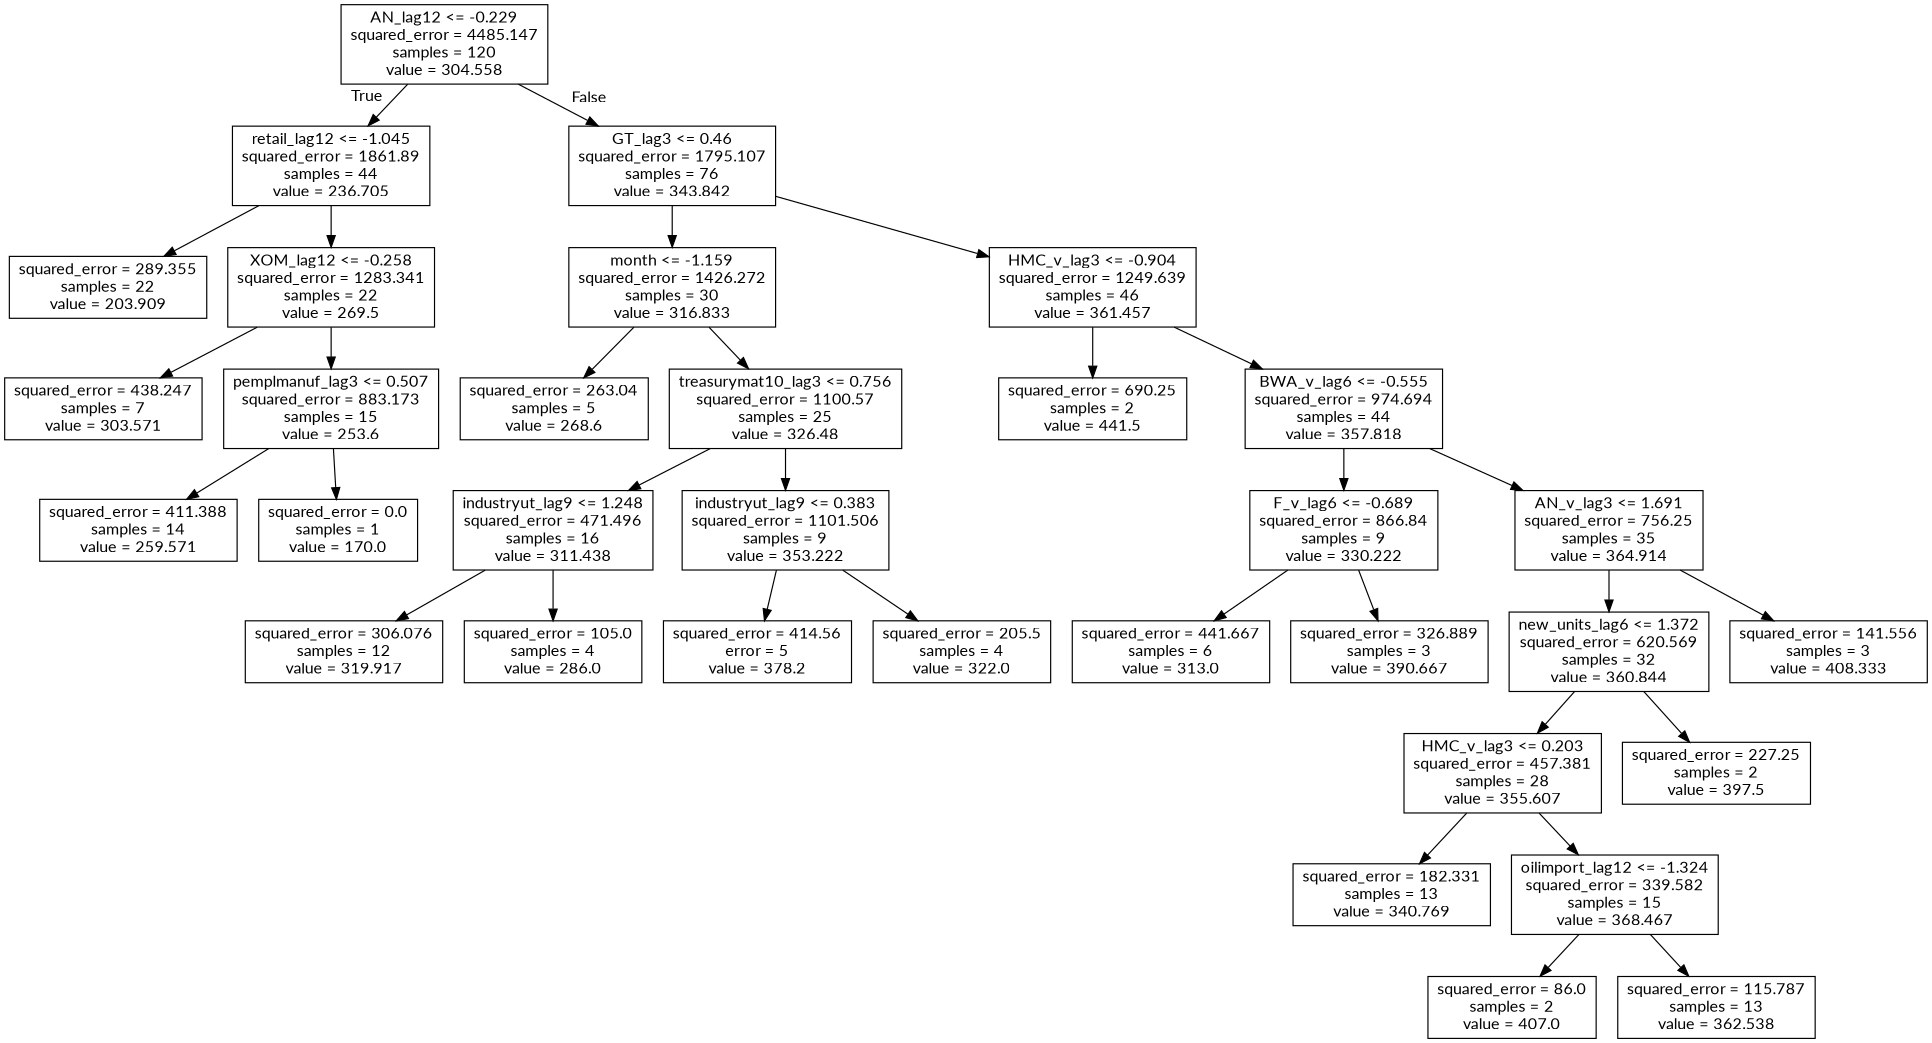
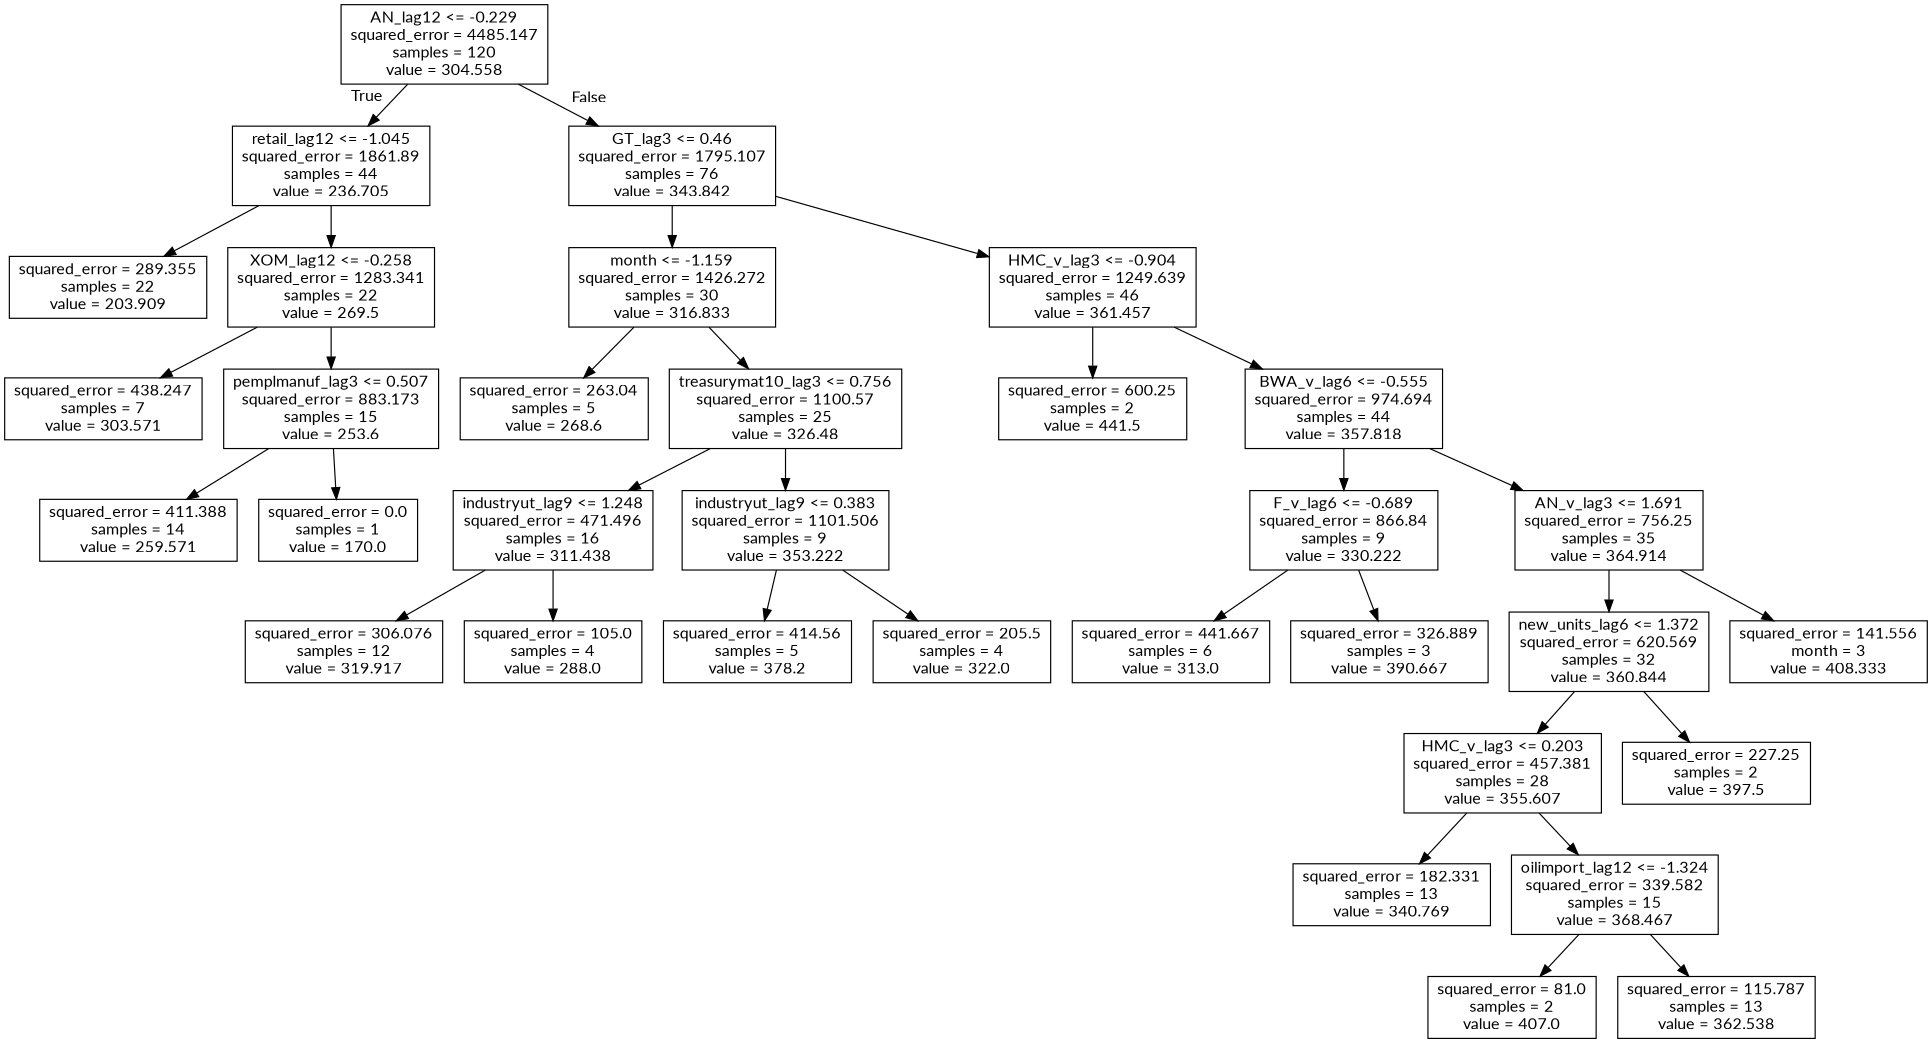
(1093, 409) -> (1093, 409)
(553, 652) -> (553, 652)
(757, 652) -> (757, 652)
(1829, 652) -> (1829, 652)
(1512, 1007) -> (1512, 1007)
